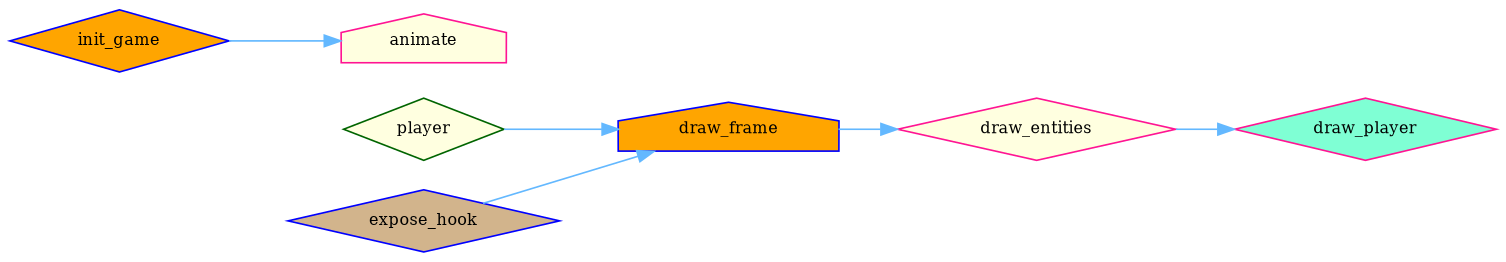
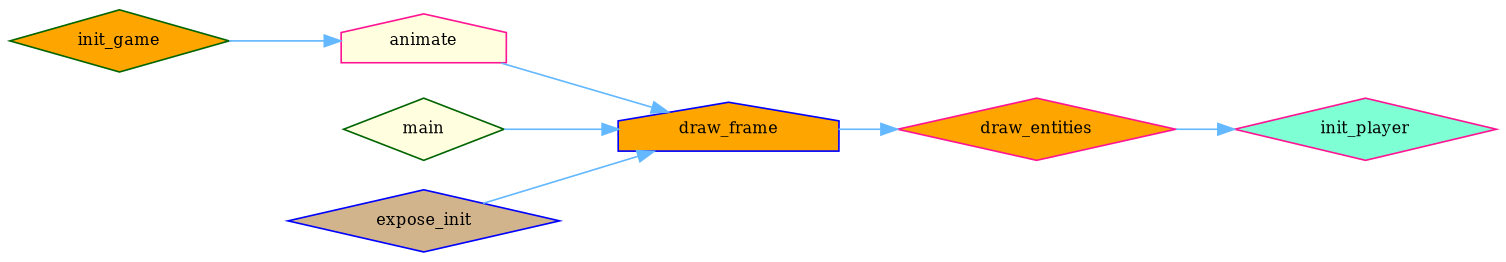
(119, 41) -> (119, 41)
none -> (577, 85)
(424, 129) -> (424, 129)
(1037, 129) -> (1037, 129)
(1365, 129) -> (1365, 129)
(424, 221) -> (424, 221)
